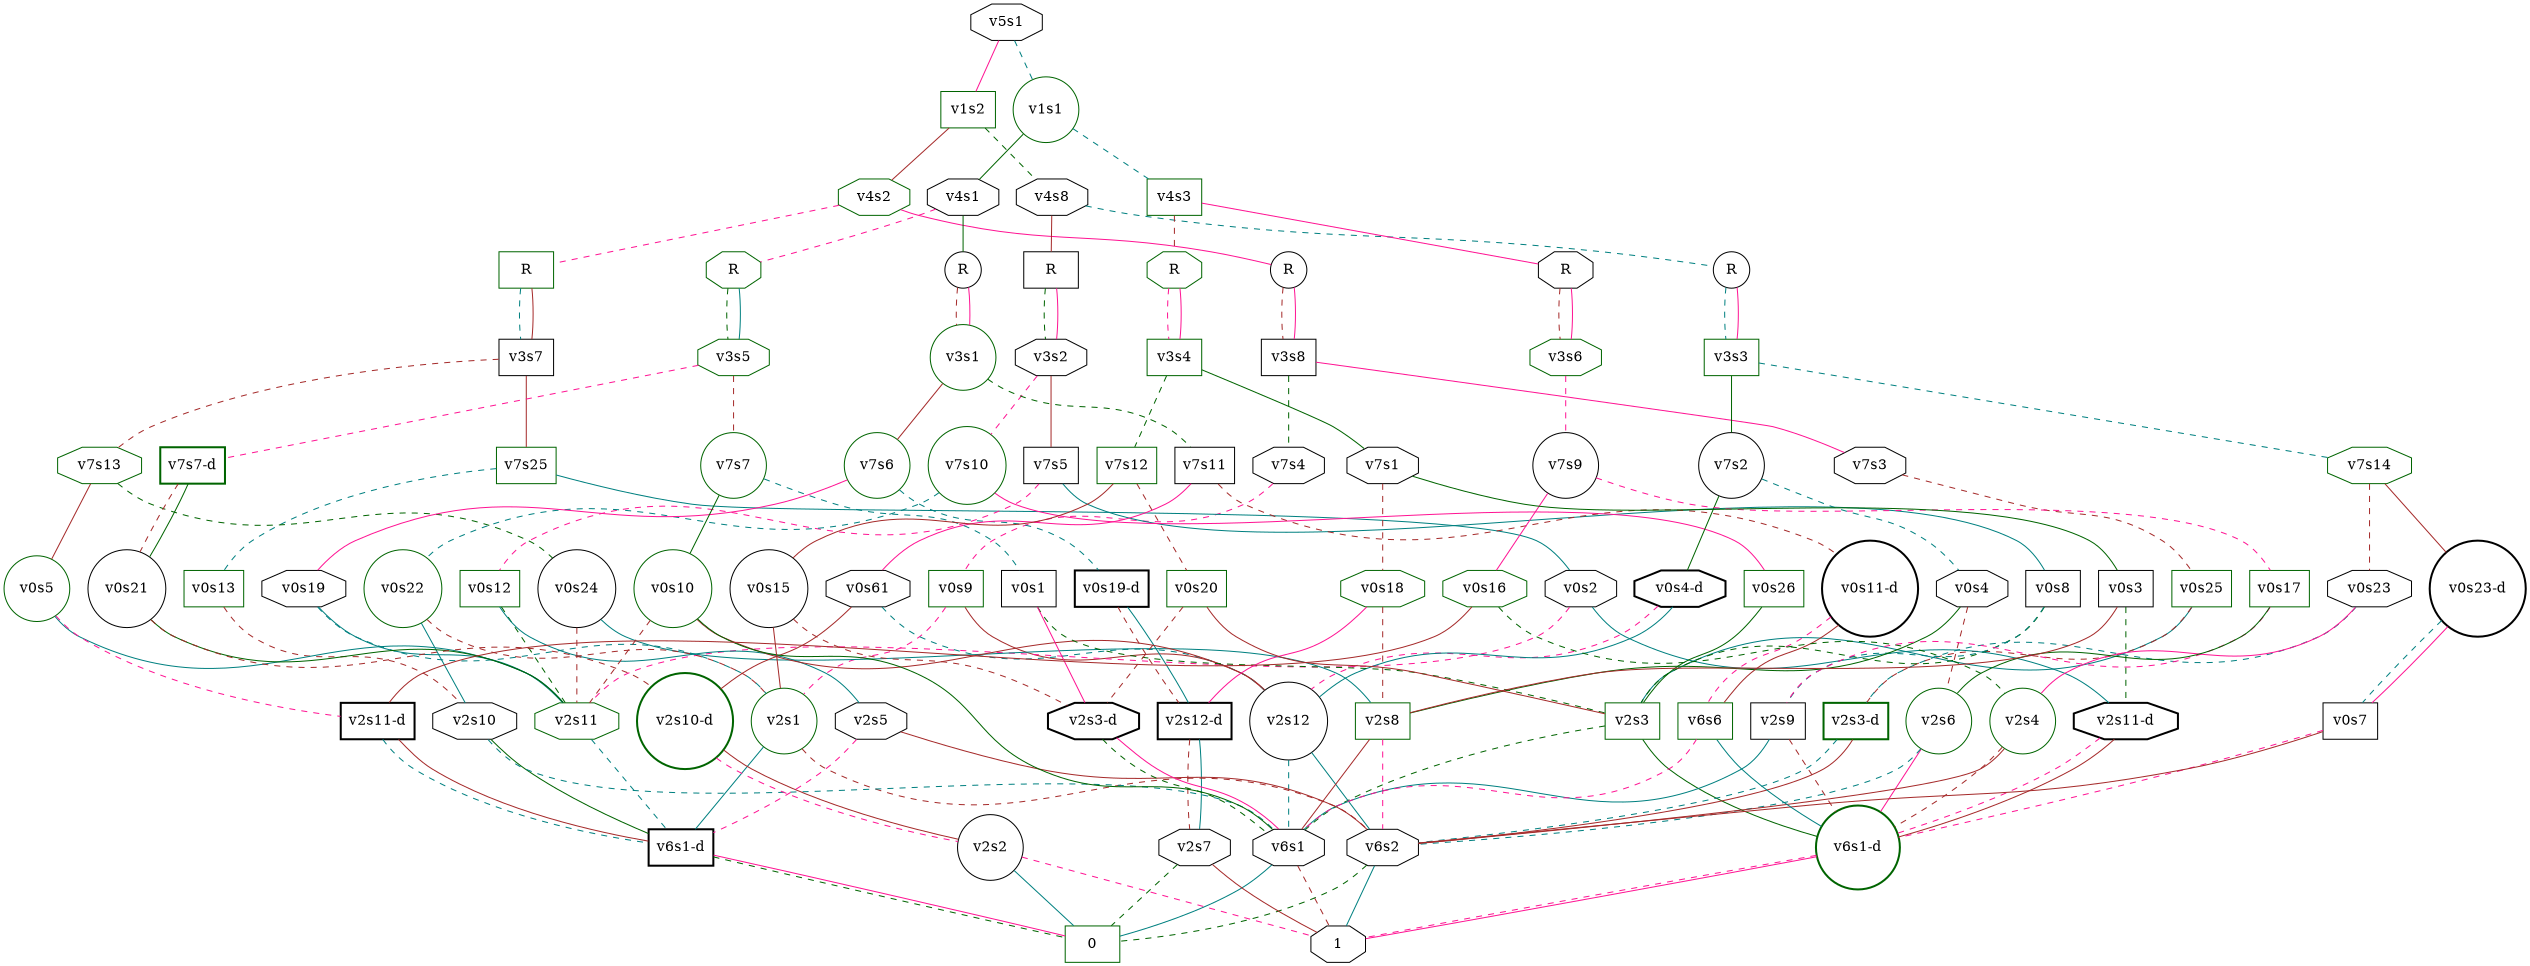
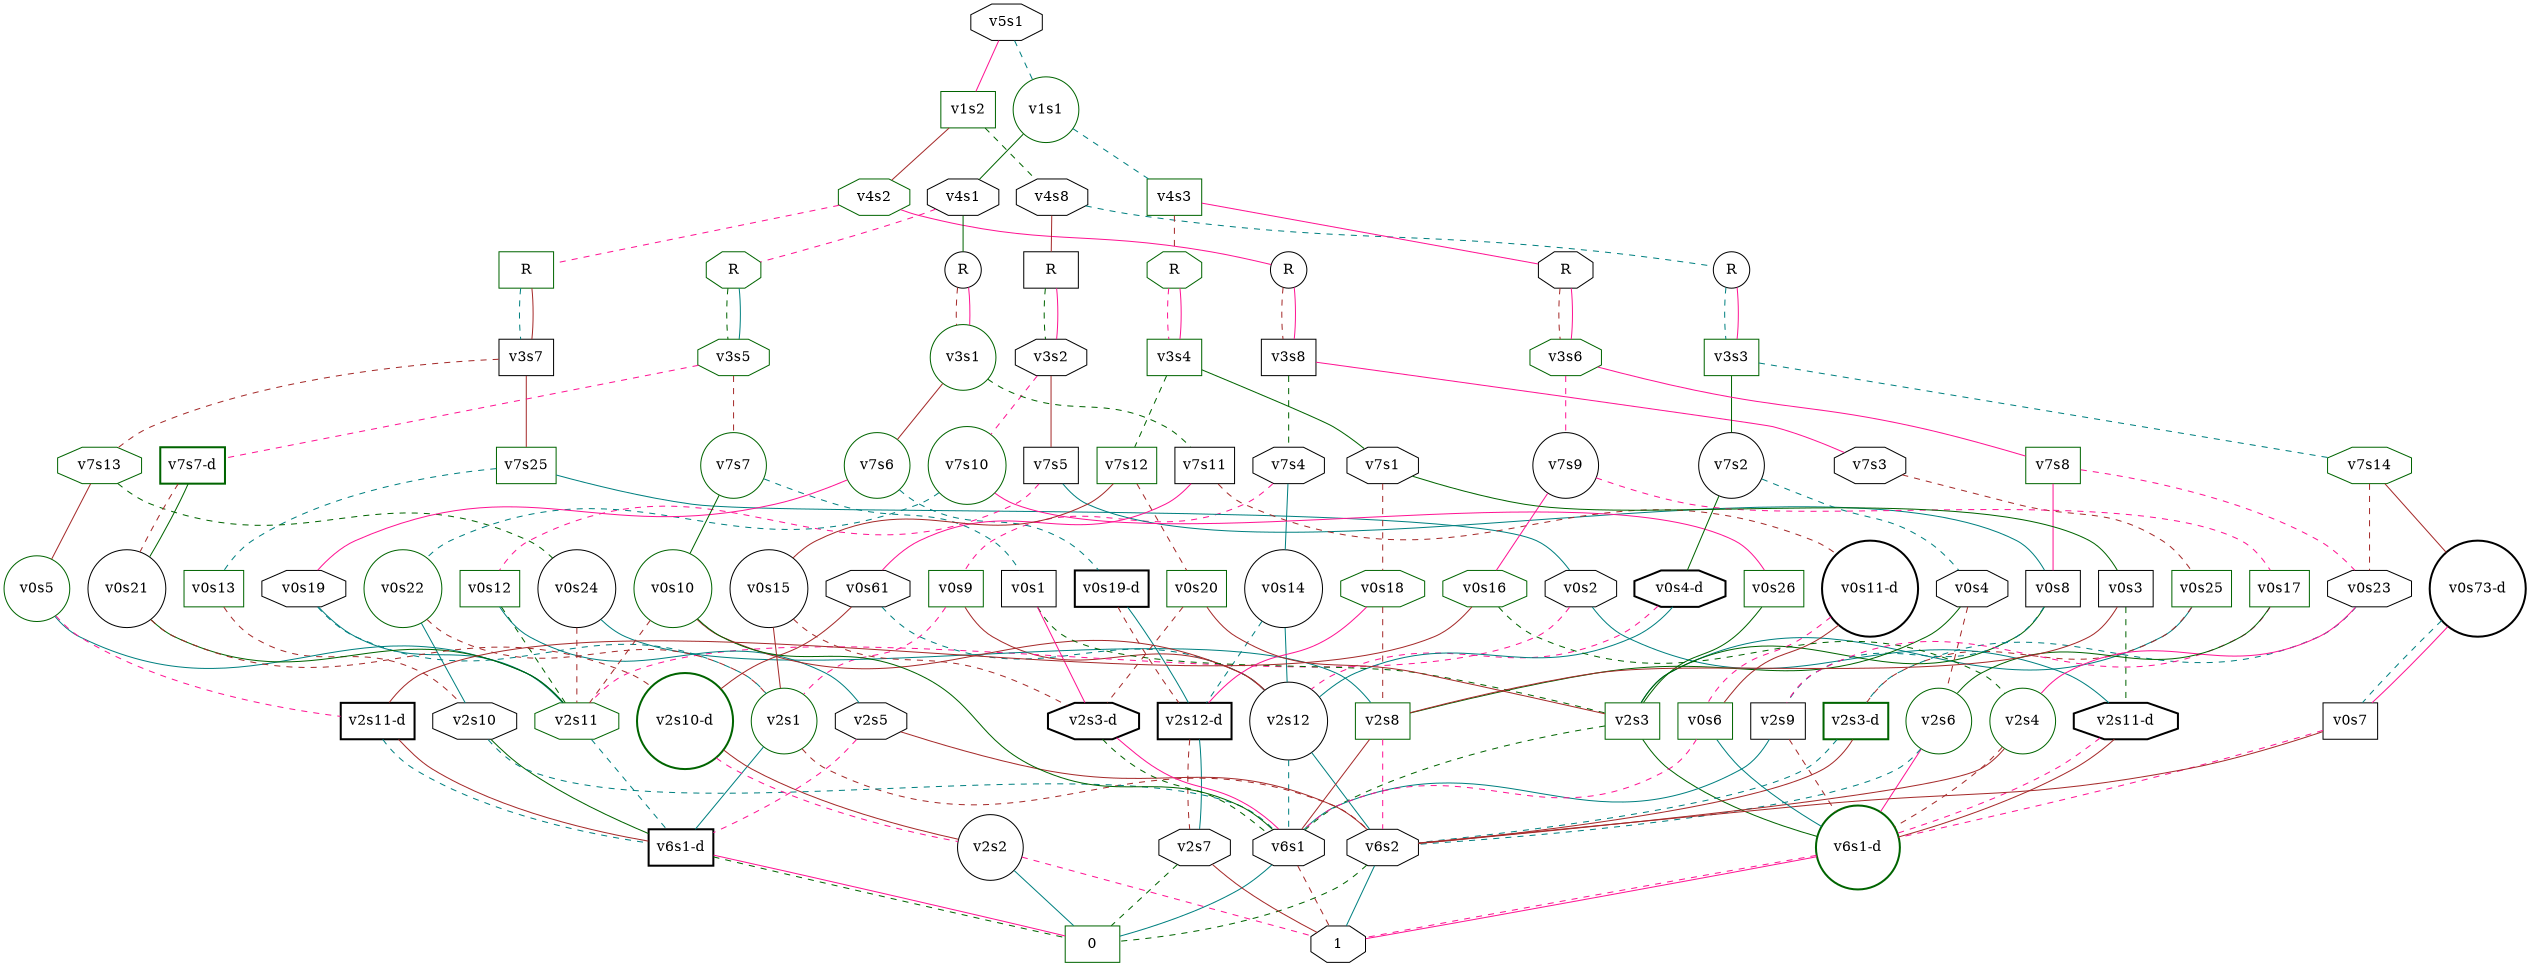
none -> (2053, 465)
none -> (1284, 589)
(2478, 589) -> (2478, 589)
(1832, 653) -> (1832, 653)
(1705, 721) -> (1705, 721)
